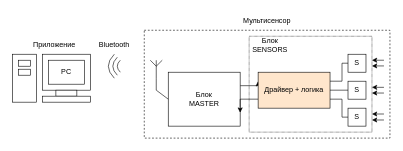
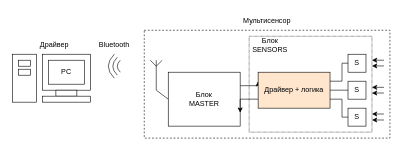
(54, 45) -> (54, 45)
